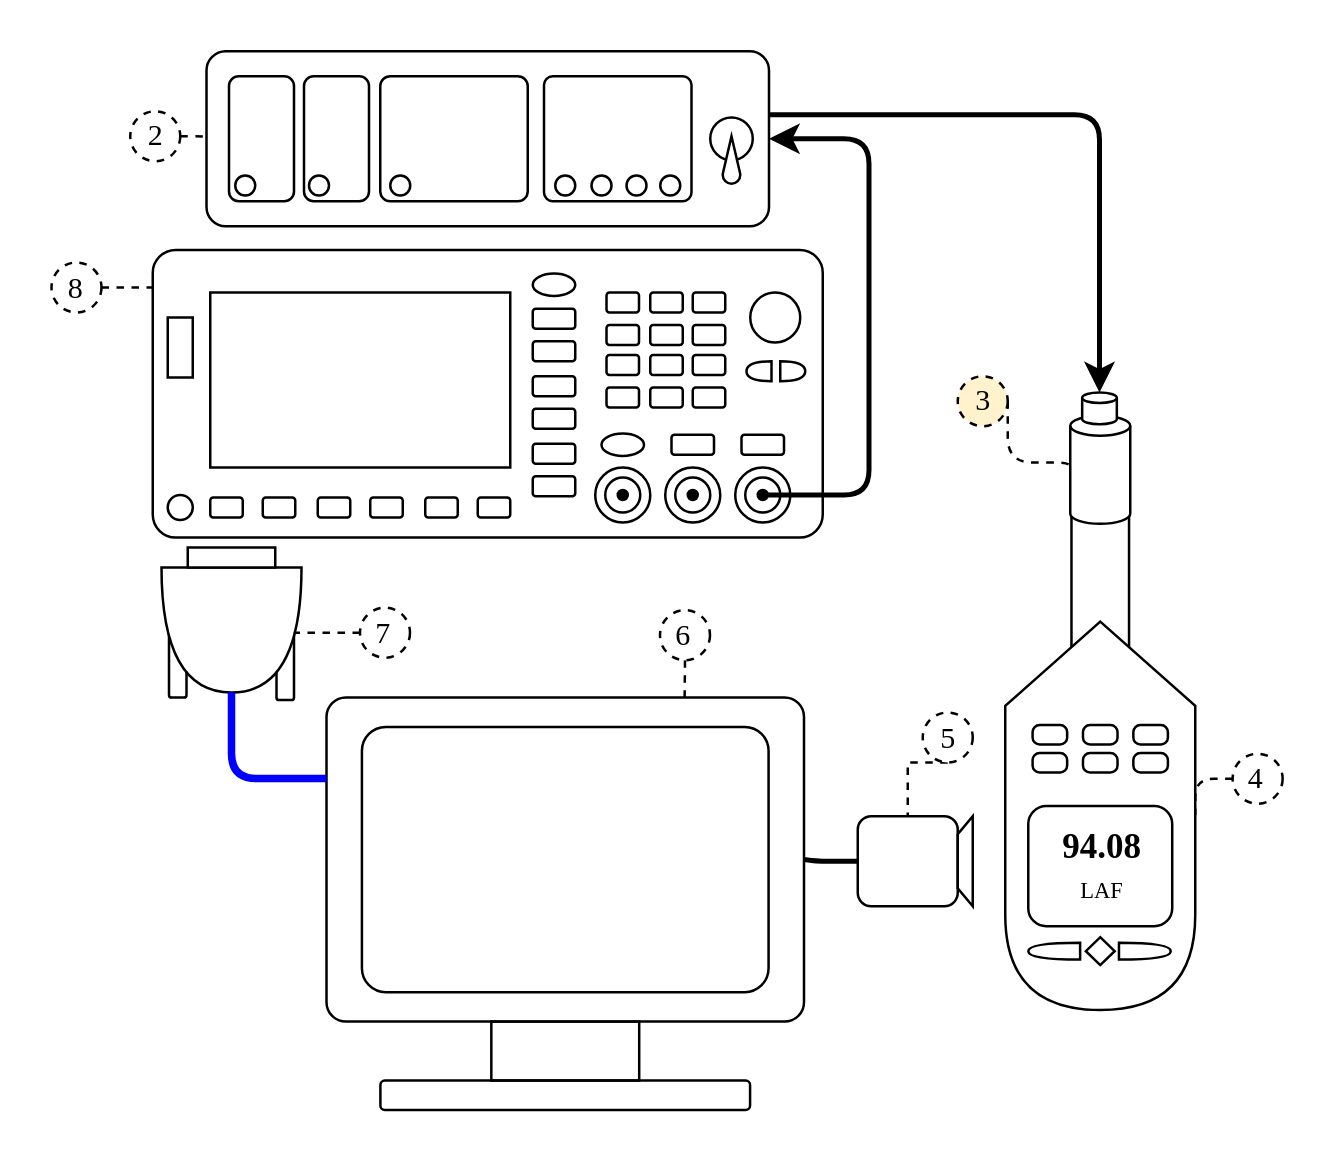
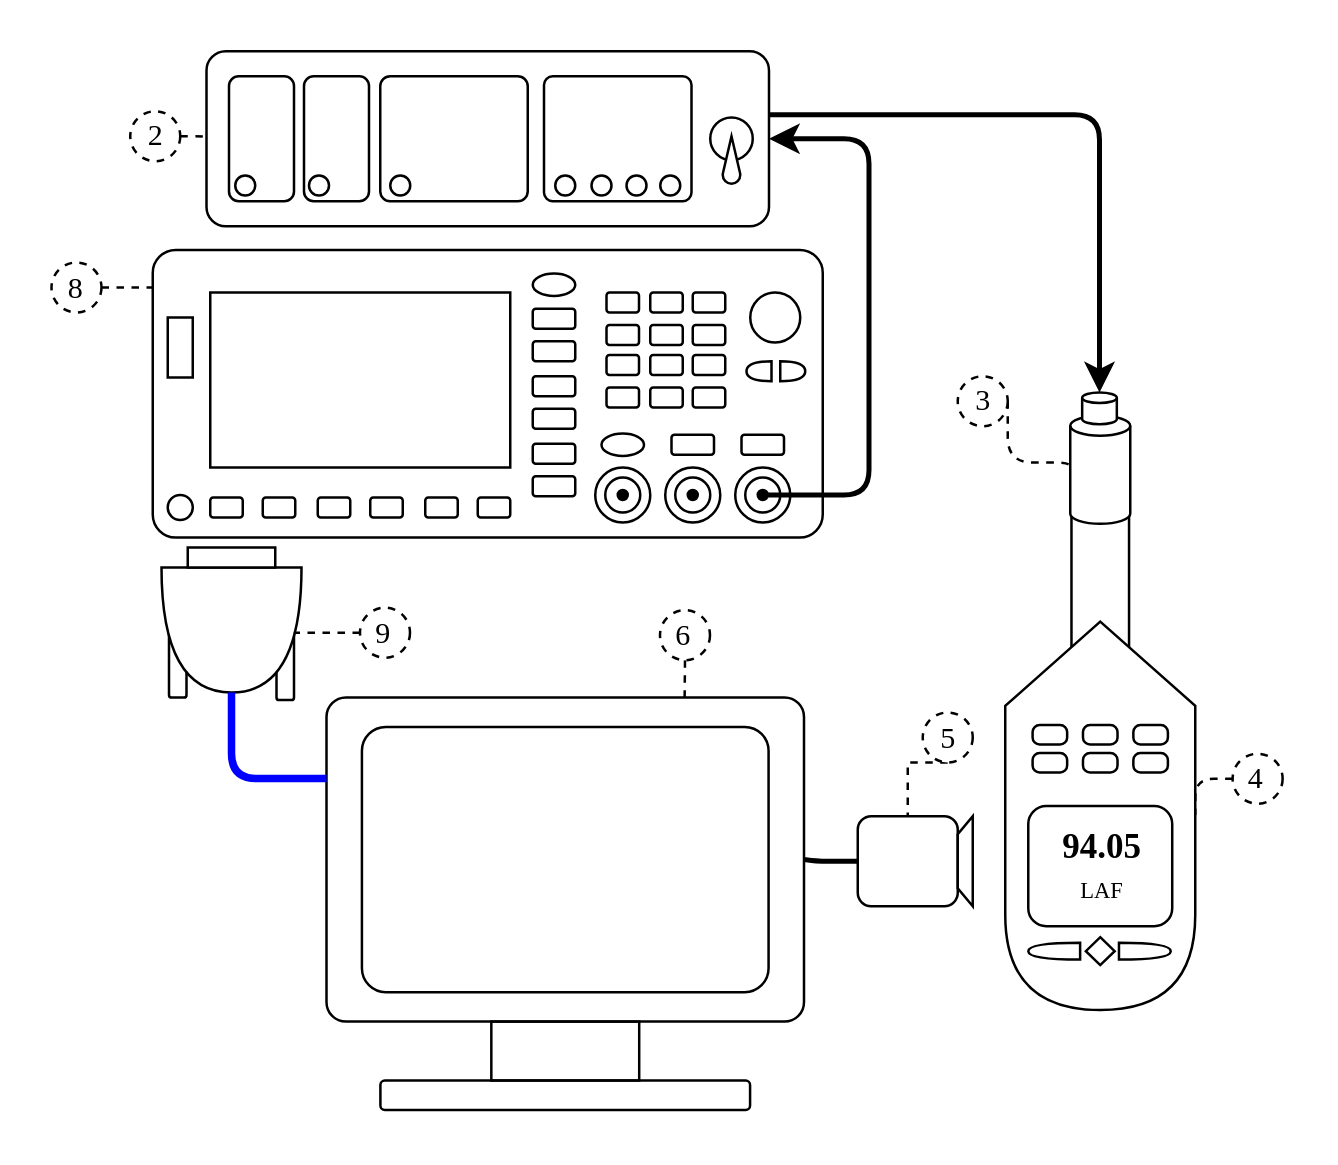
(983, 401) -> (983, 401)
(384, 634) -> (384, 634)
(1103, 866) -> (1103, 866)
